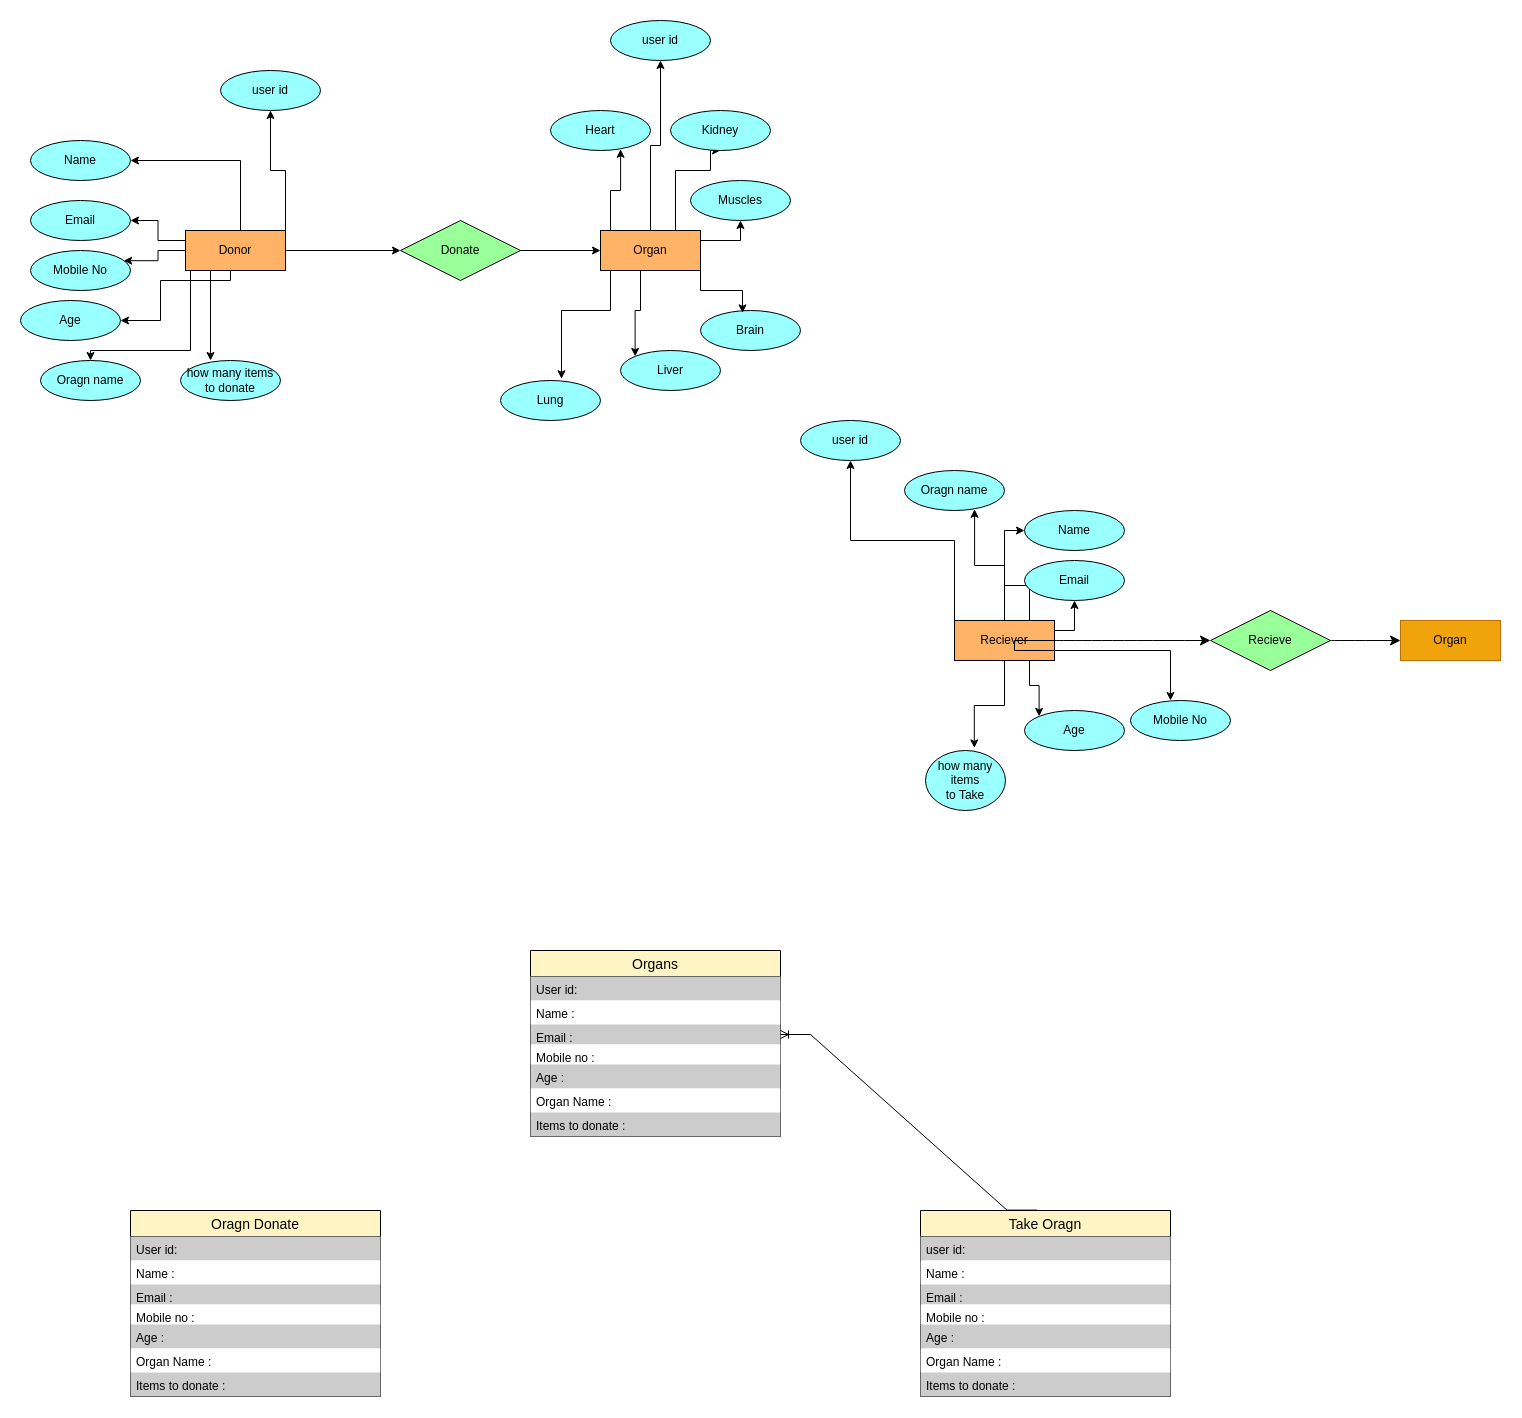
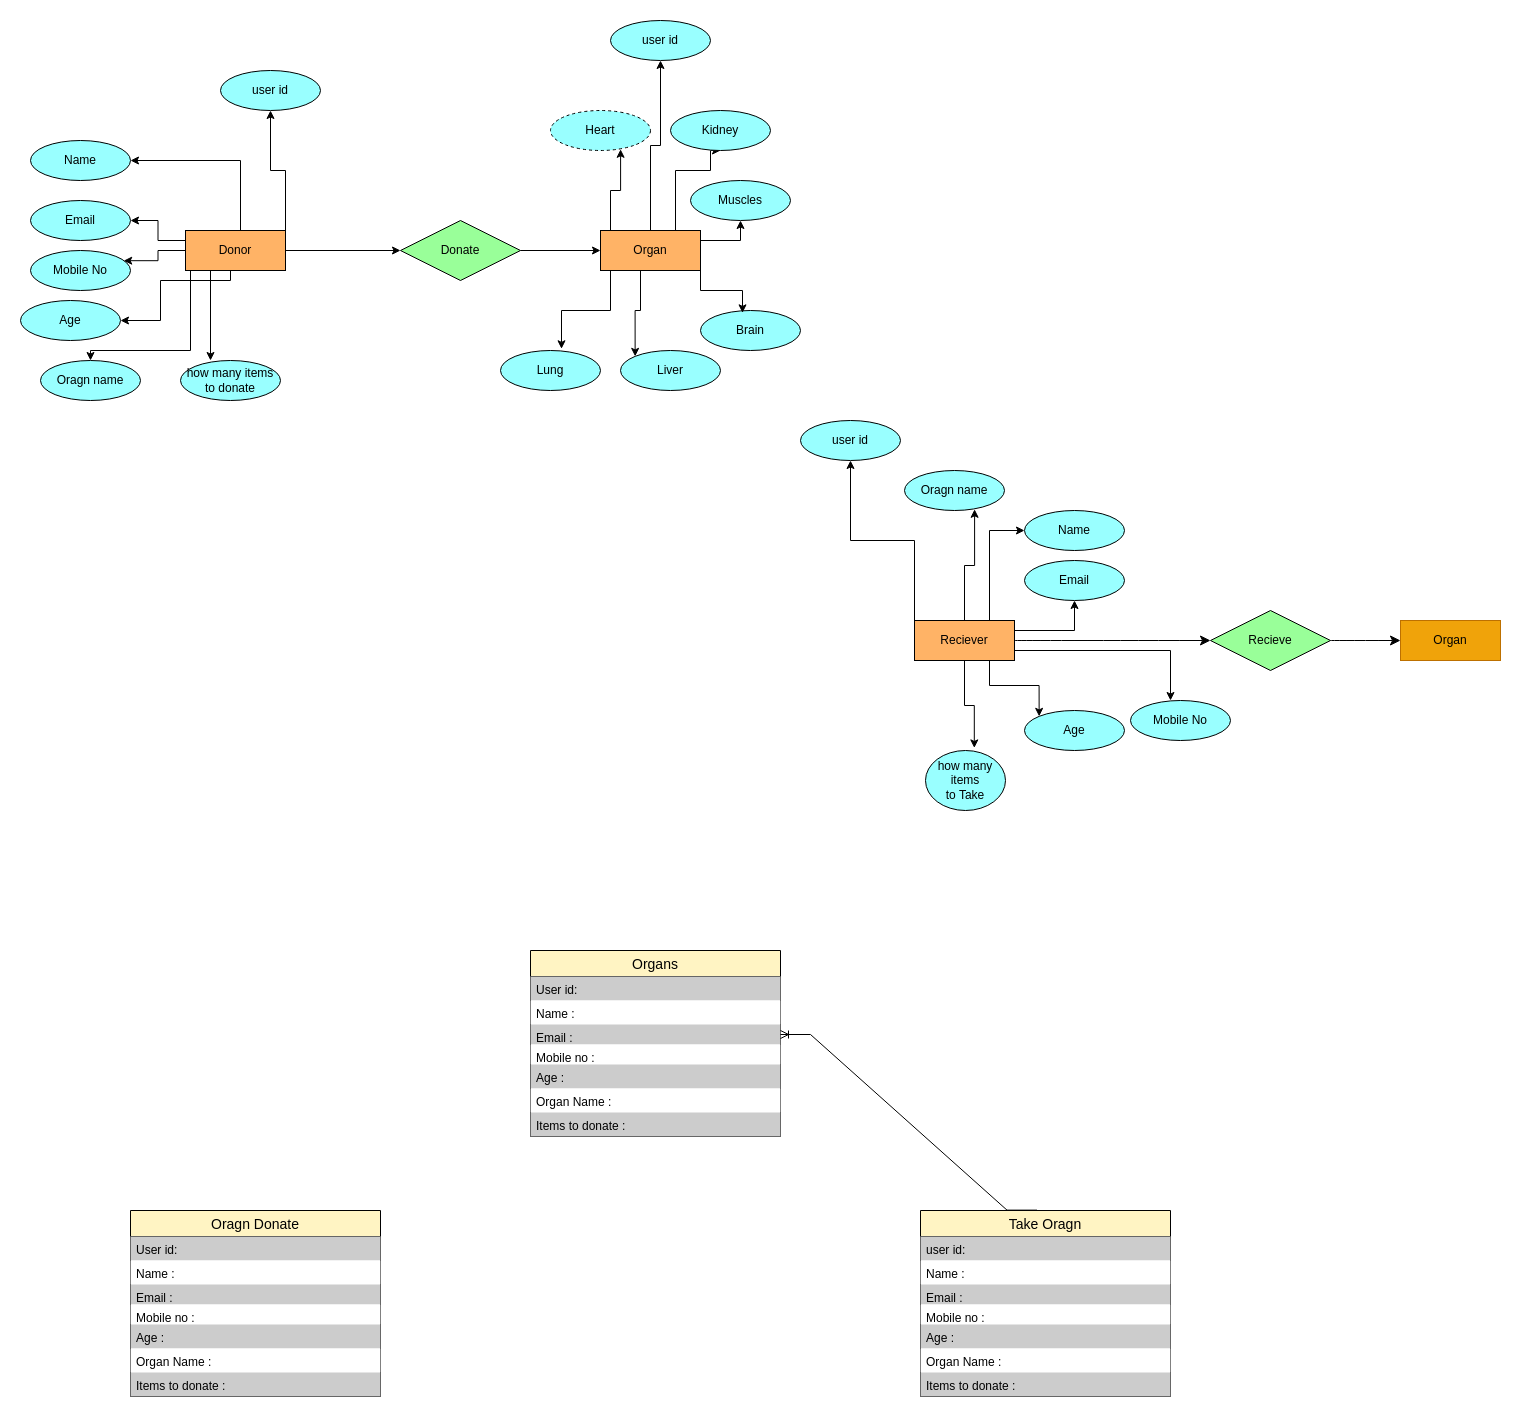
(601, 131) -> (601, 131)
(551, 401) -> (551, 371)
(1005, 641) -> (965, 641)
